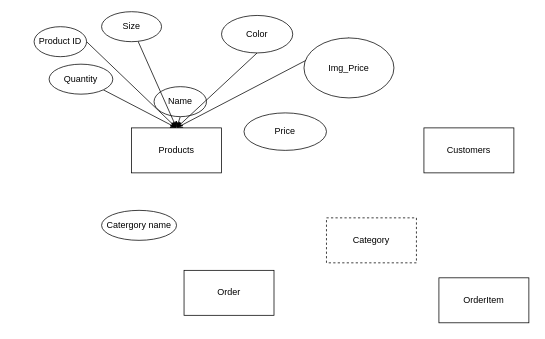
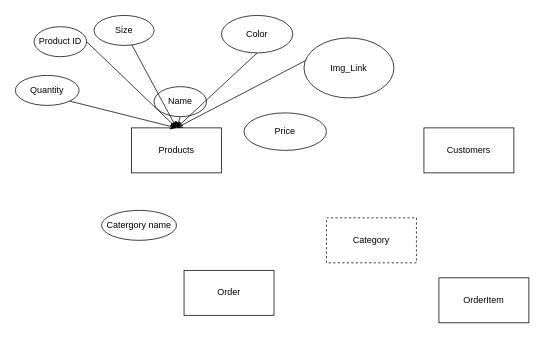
(132, 27) -> (124, 30)
(349, 68) -> (349, 68)
(81, 79) -> (47, 90)
